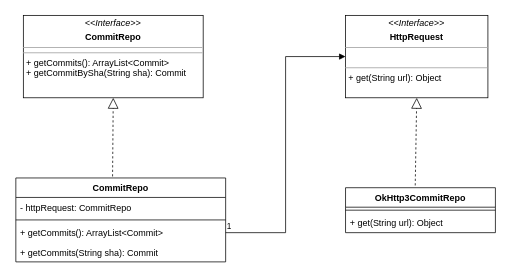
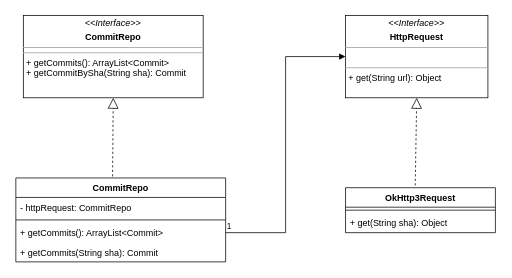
(420, 198) -> (420, 198)
(405, 224) -> (407, 224)
